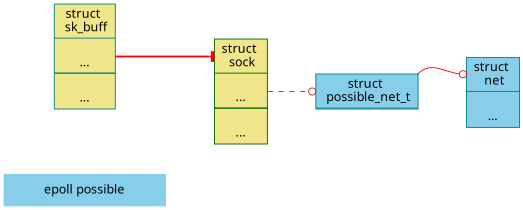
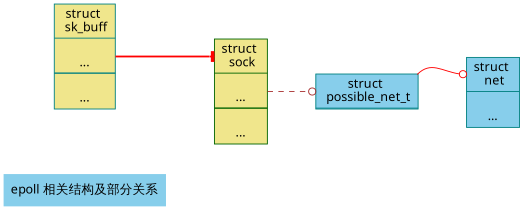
(85, 190) -> (85, 190)
